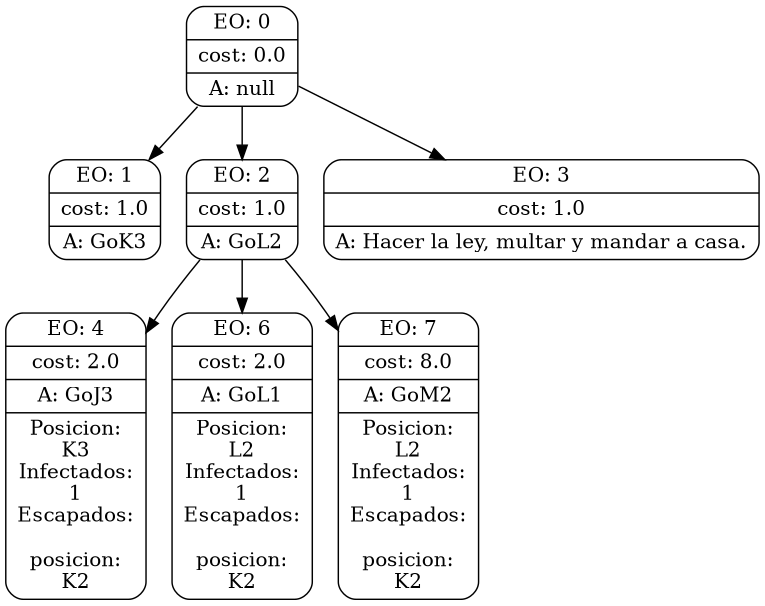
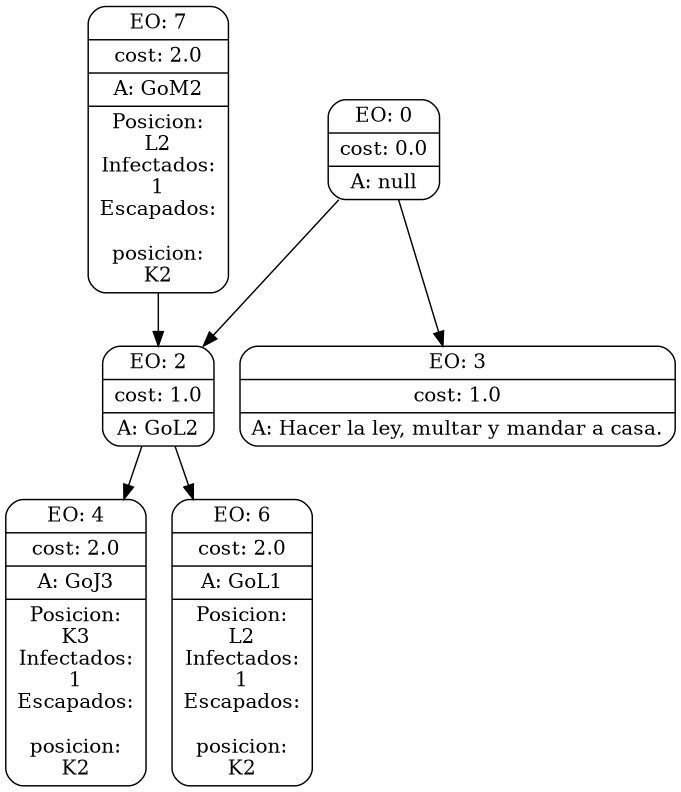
(105, 210) -> none
(308, 288) -> (158, 312)
(408, 362) -> (158, 56)
